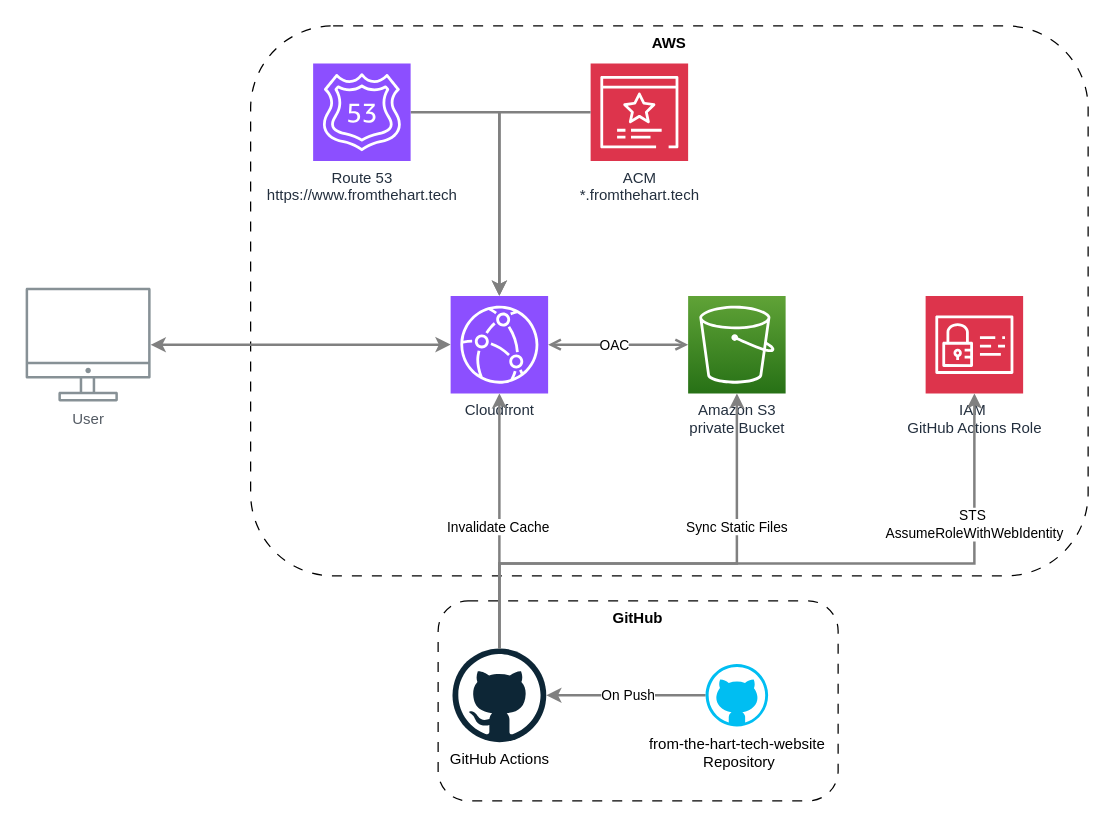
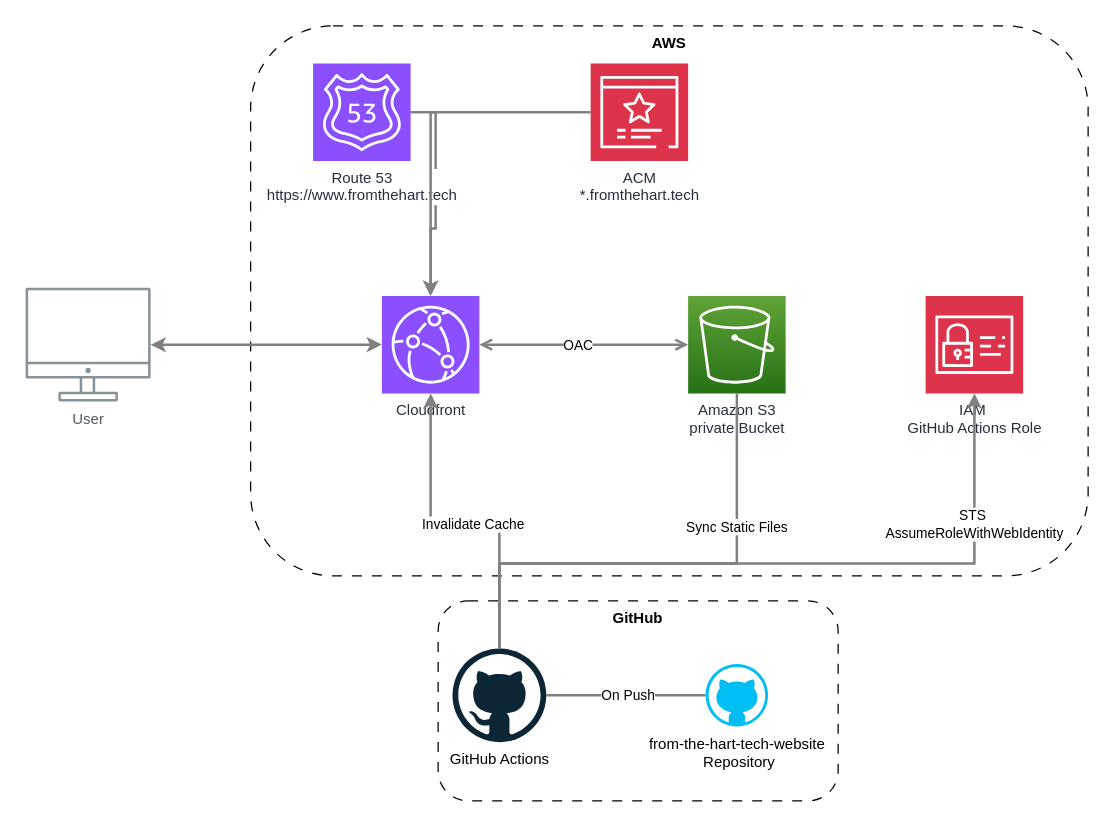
(499, 344) -> (431, 344)
(737, 405) -> (737, 400)
(559, 695) -> (553, 695)
